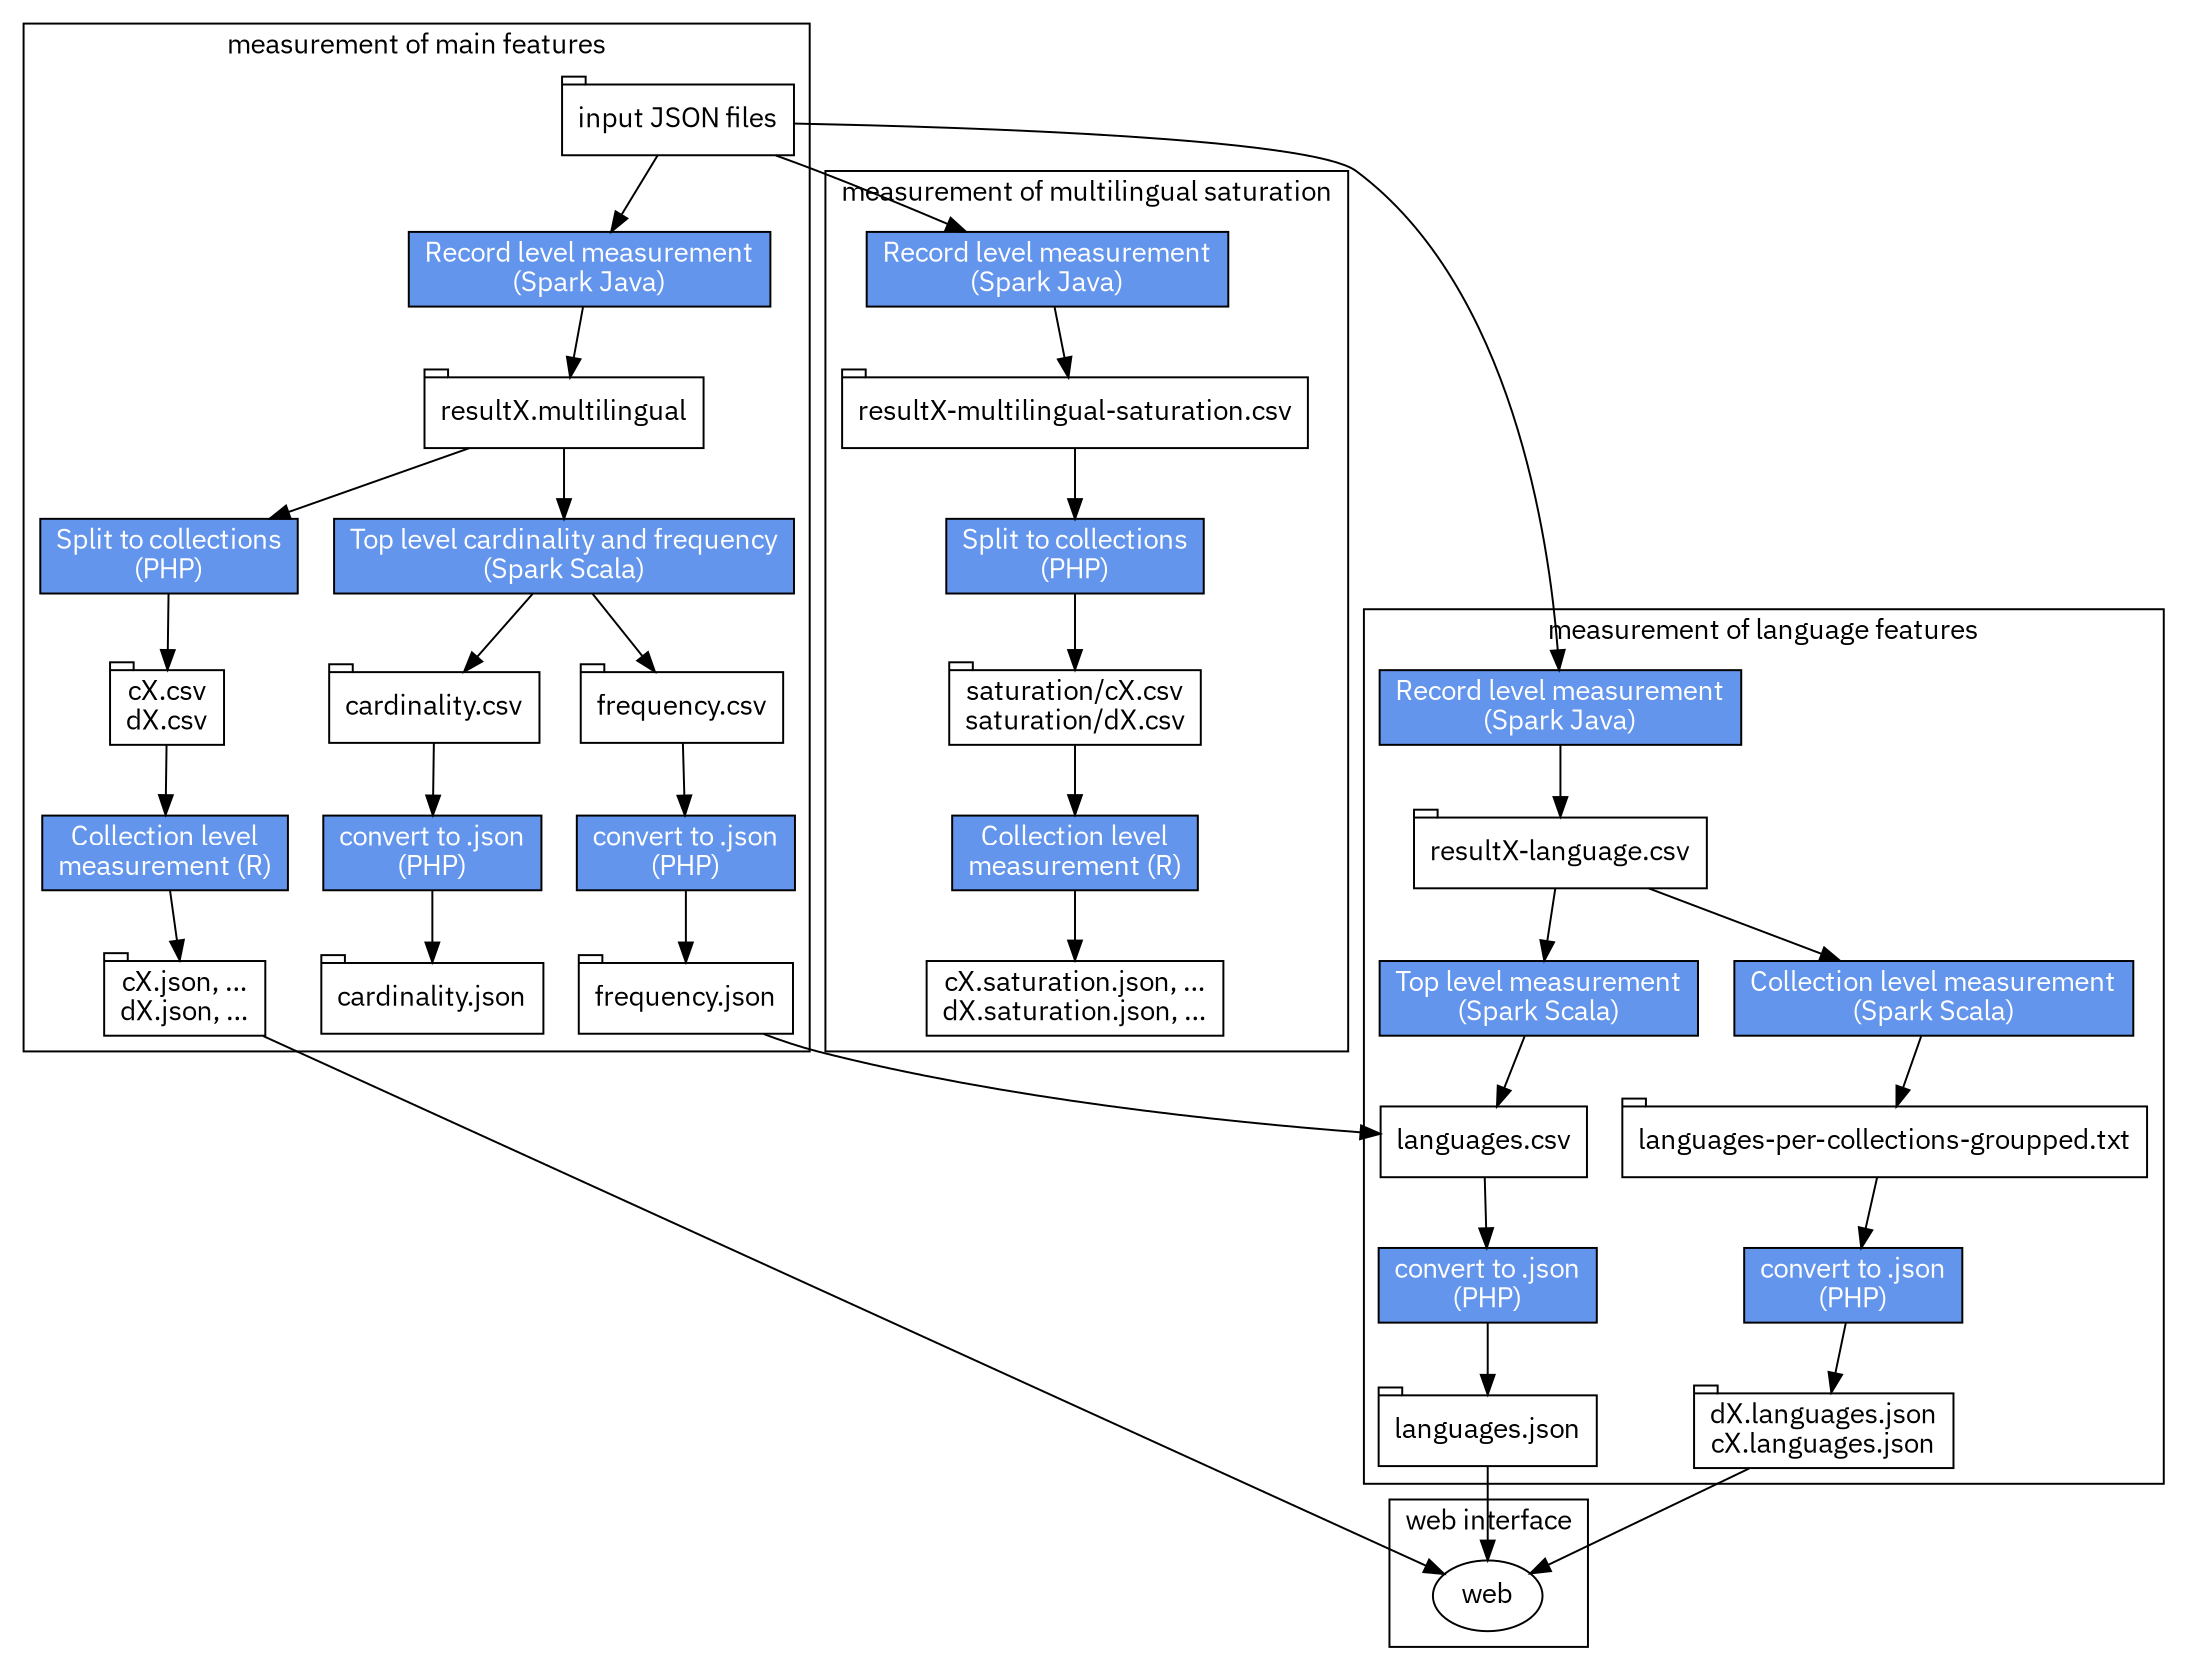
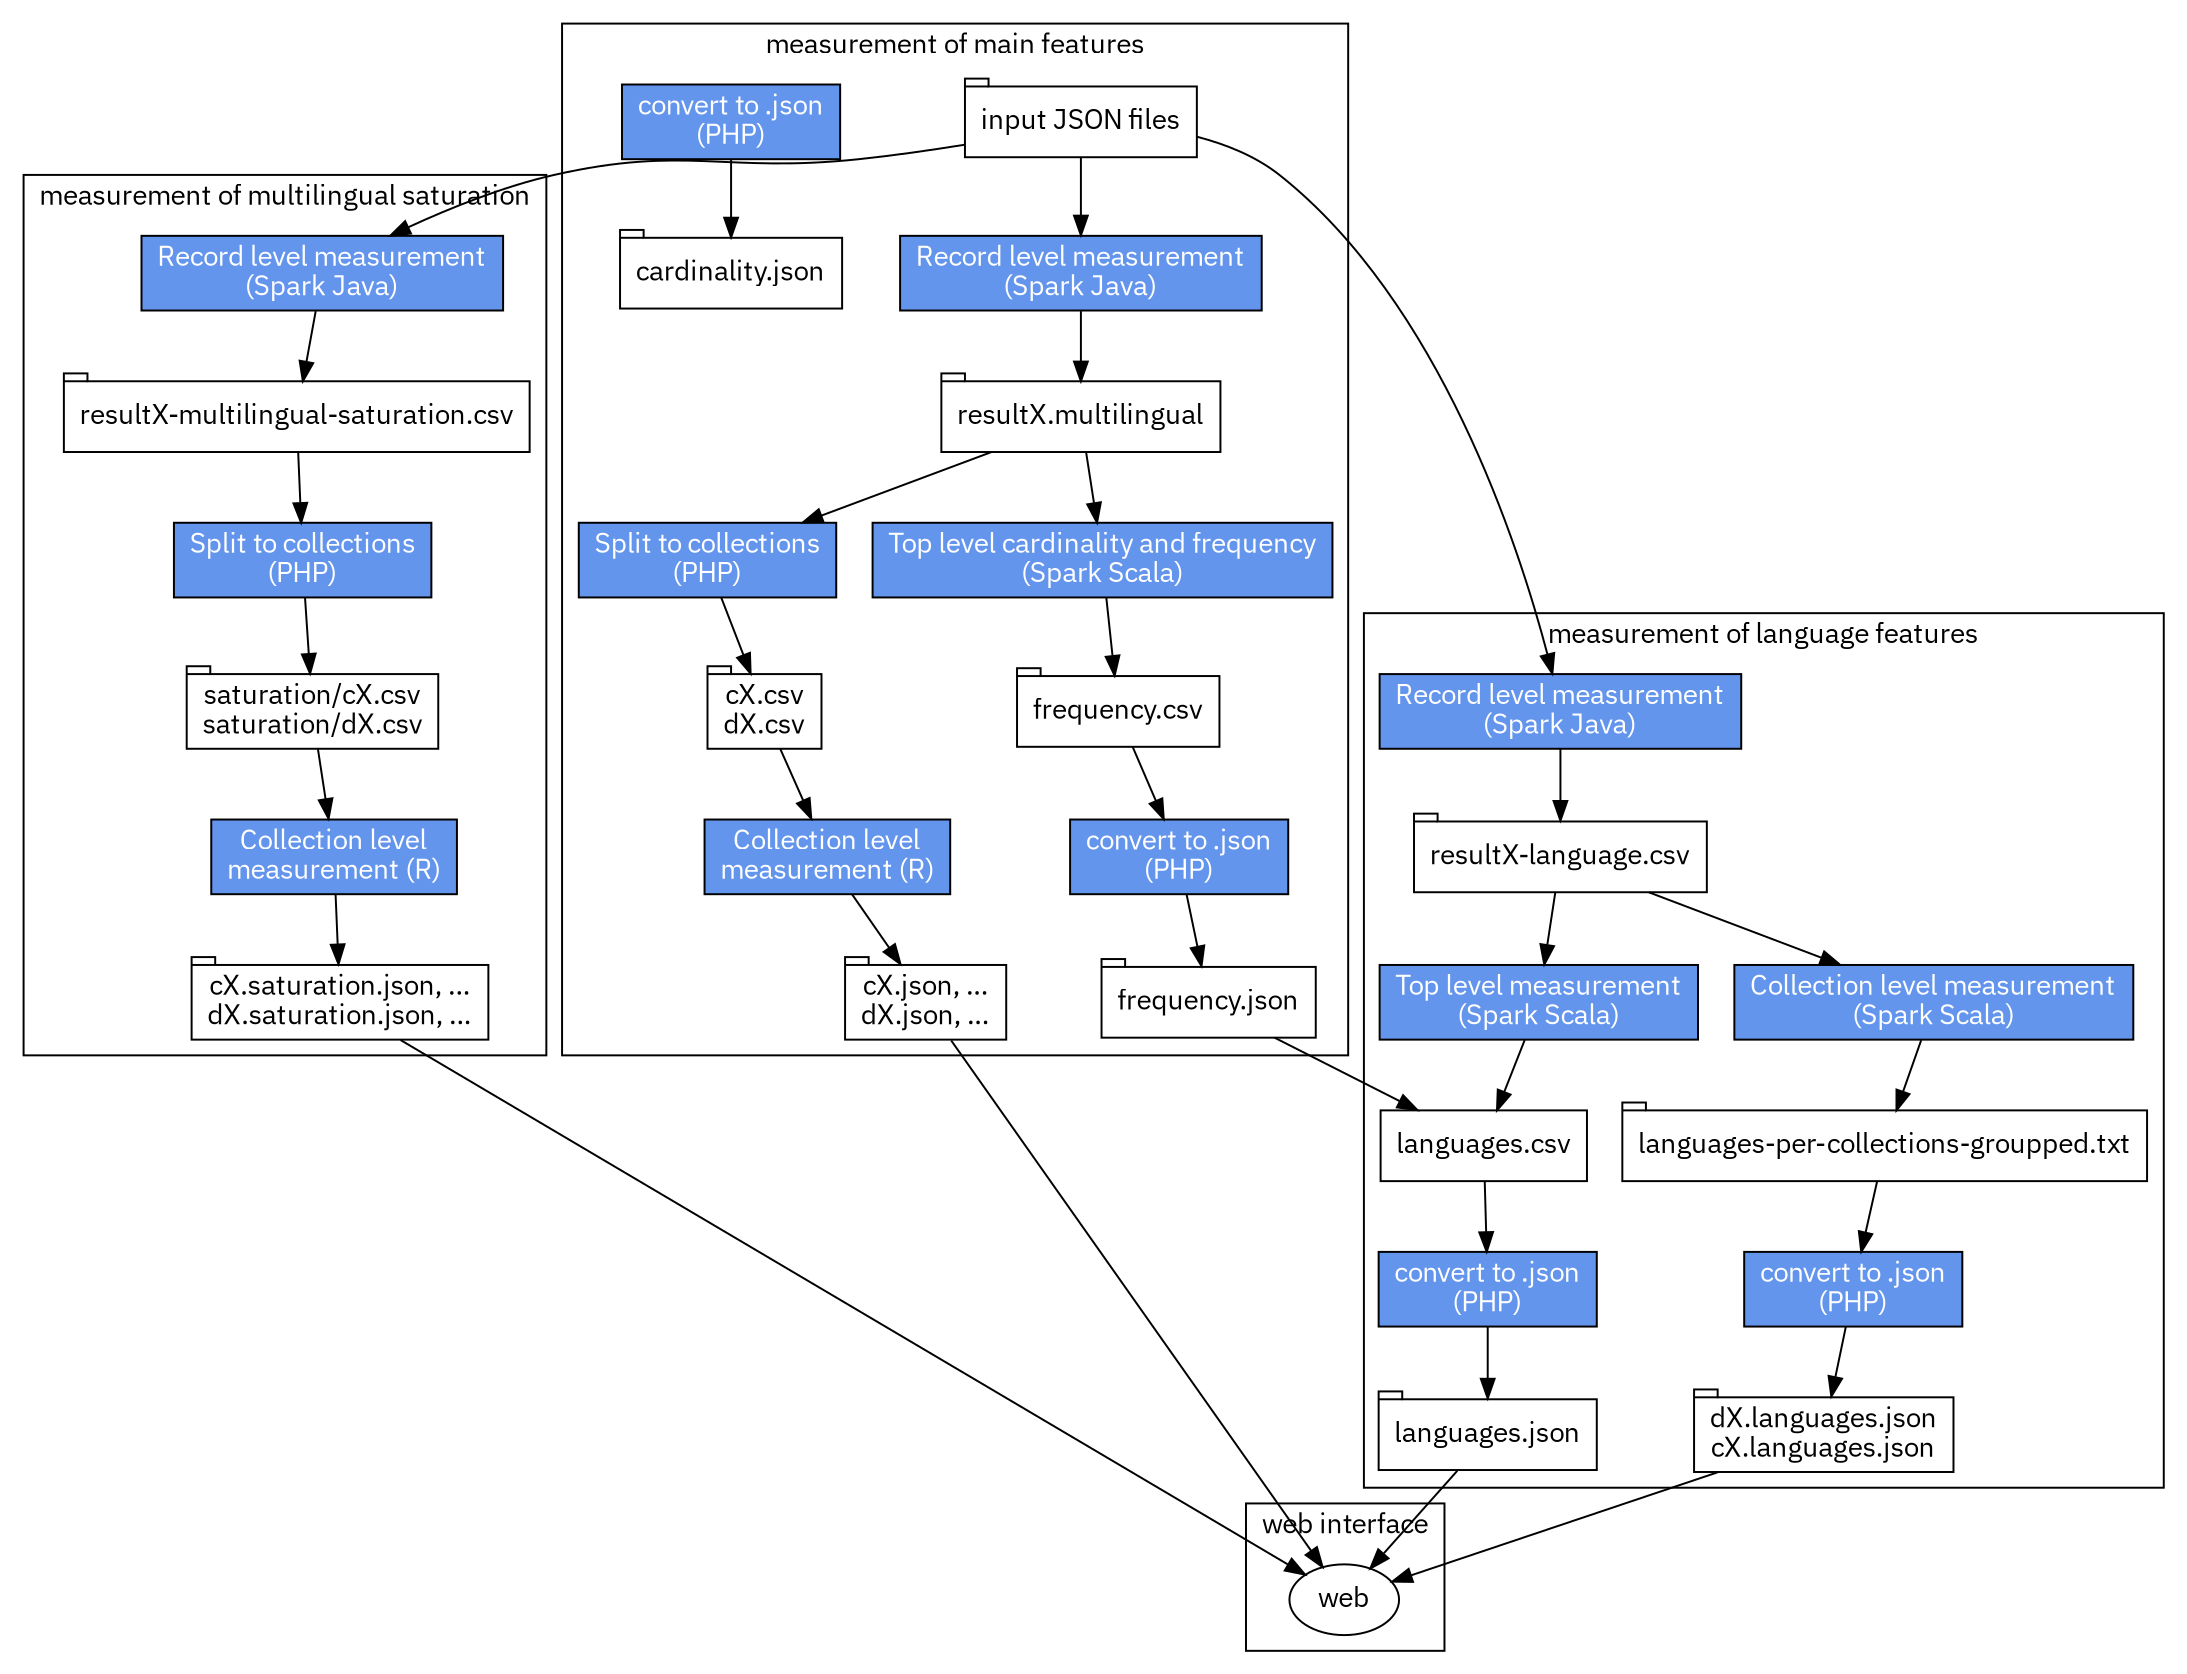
(434, 708) -> none
(1075, 998) -> (340, 1002)
none -> (844, 1302)
